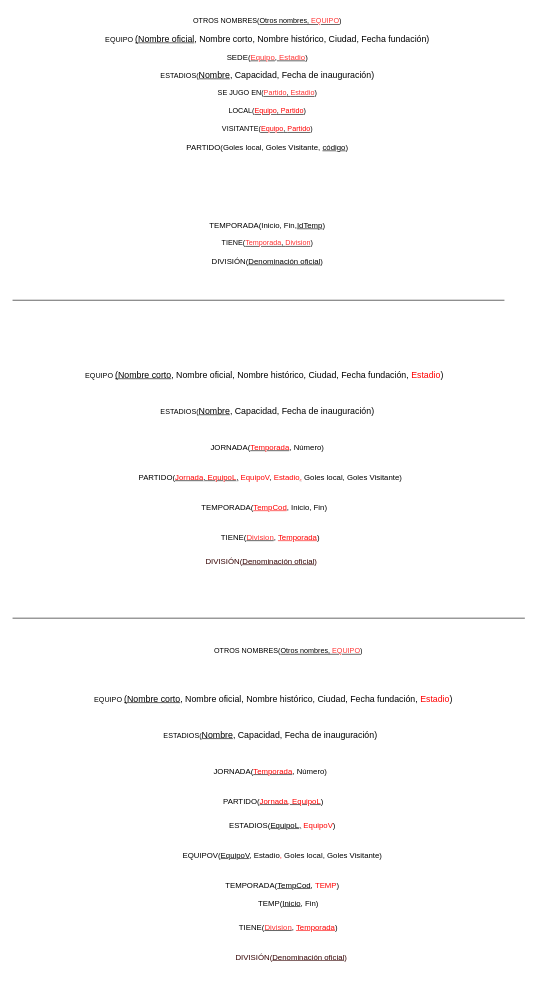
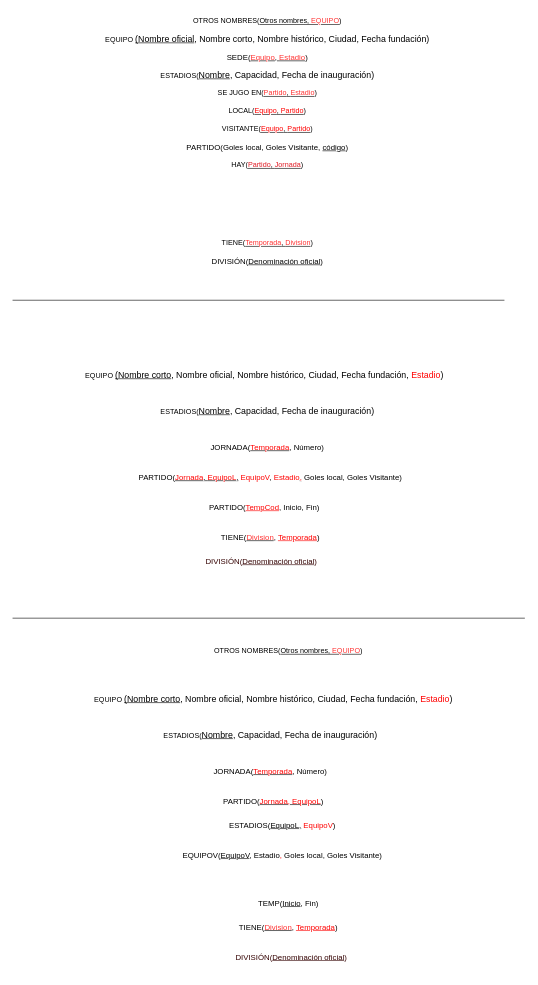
none -> (267, 165)
(267, 225) -> none
(264, 507) -> (264, 507)
(282, 885) -> none
